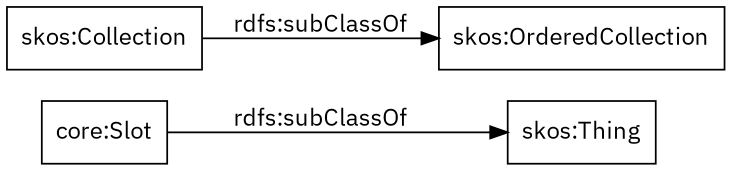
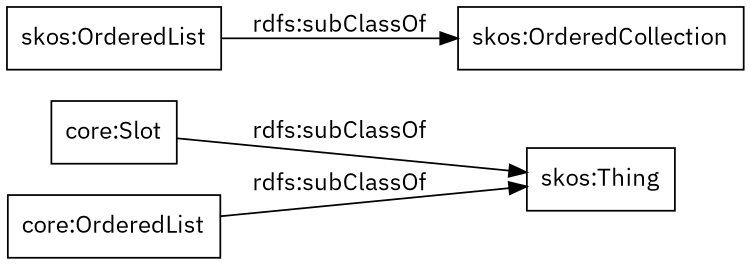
(104, 38) -> (114, 38)
none -> (114, 226)
